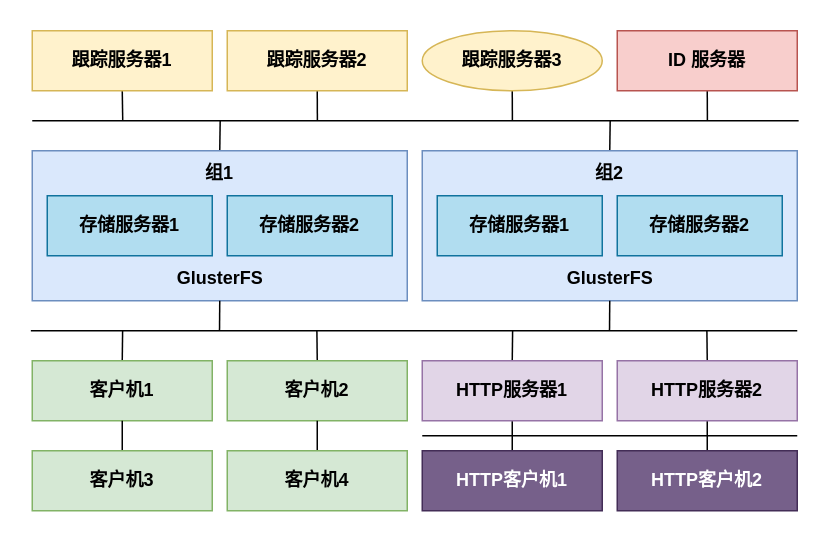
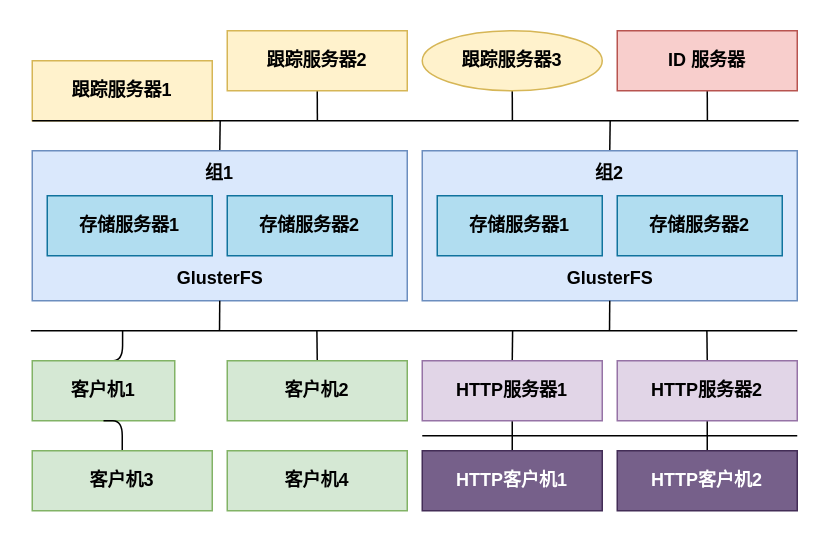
(122, 61) -> (122, 91)
(122, 391) -> (104, 391)
(317, 438) -> none
